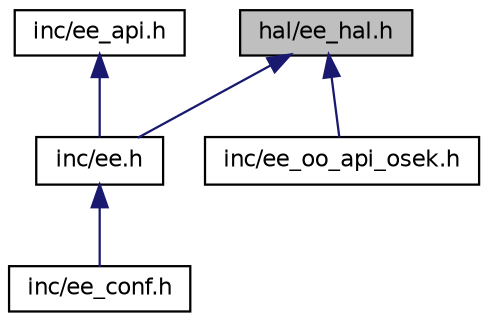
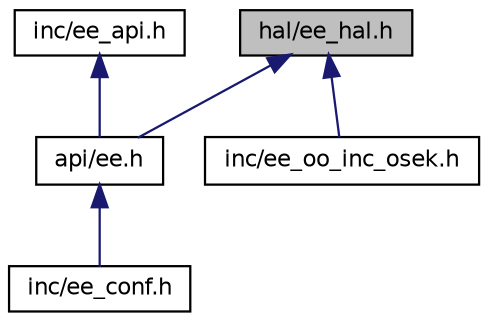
(100, 161) -> (100, 161)
(342, 161) -> (342, 161)
